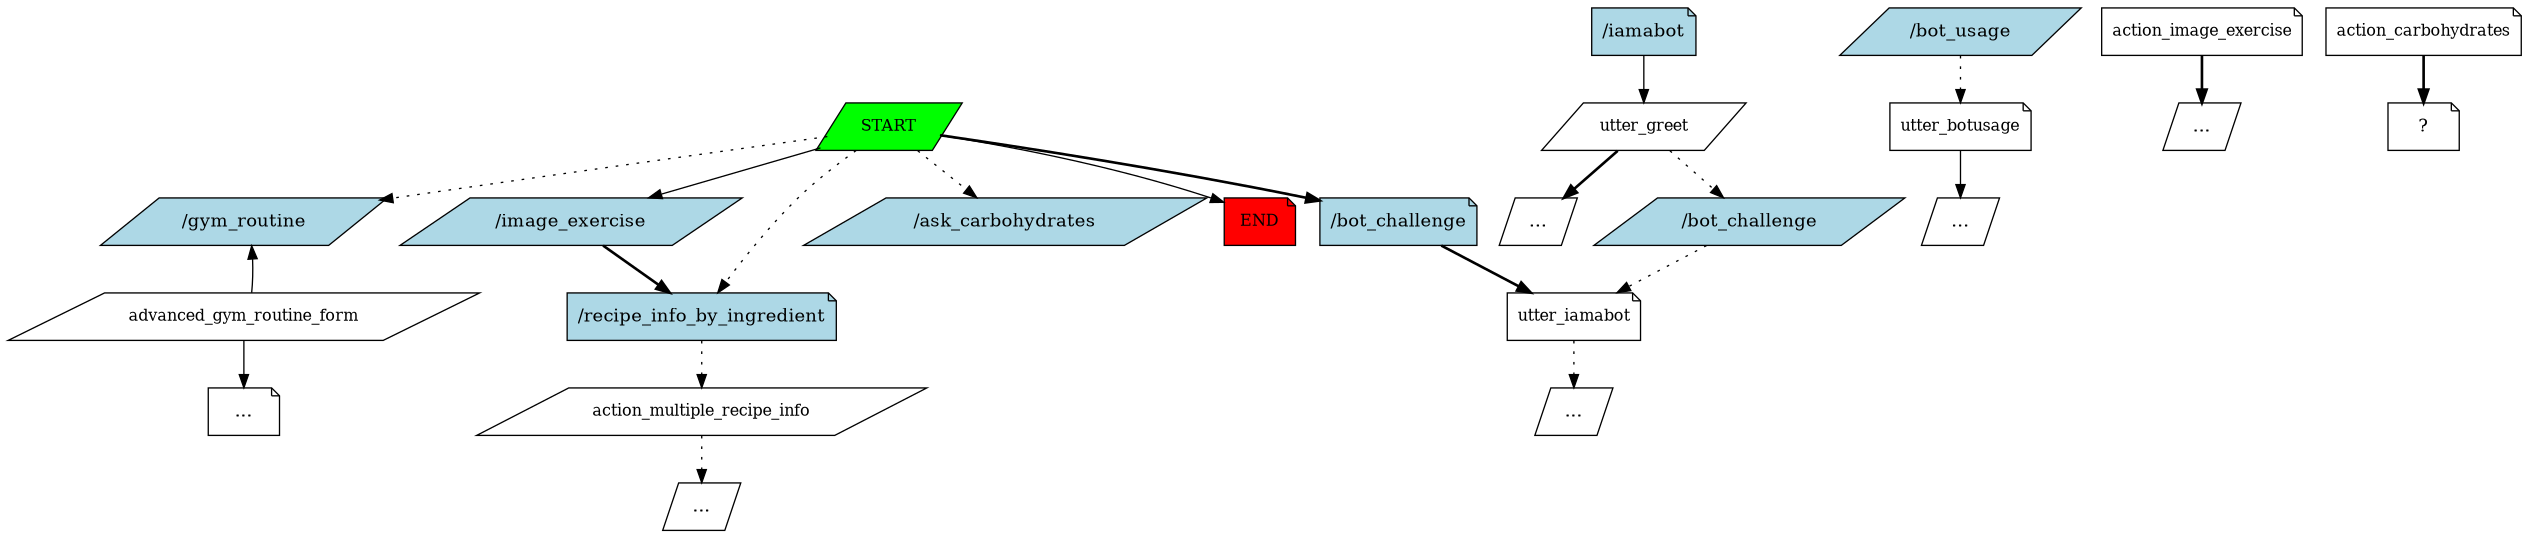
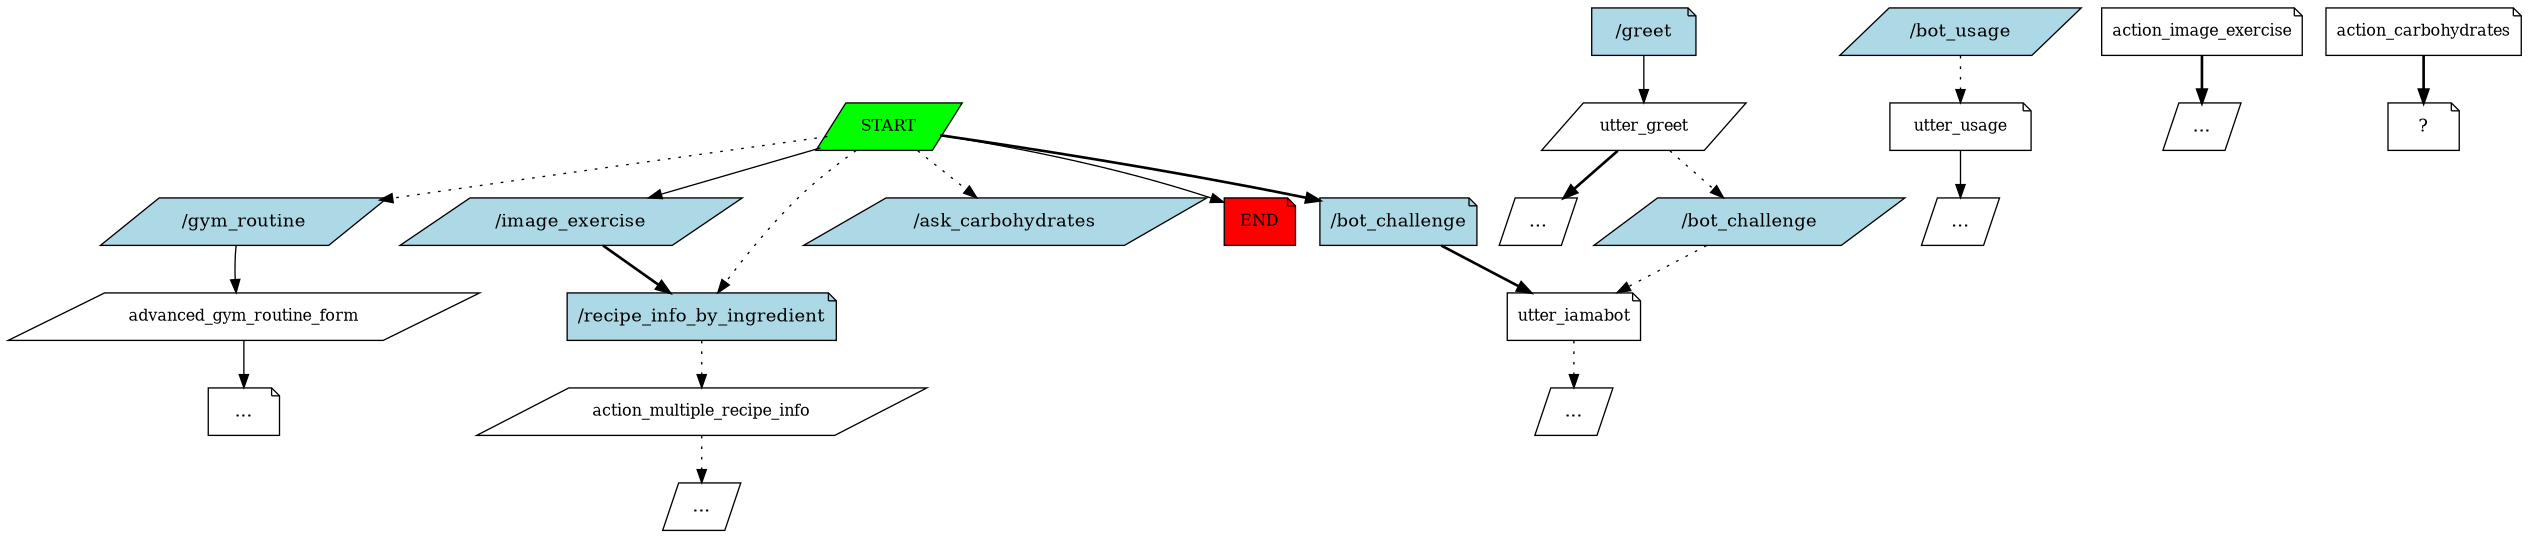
(1644, 32) -> (1644, 32)
(1960, 127) -> (1960, 127)
(253, 276) -> (235, 263)
